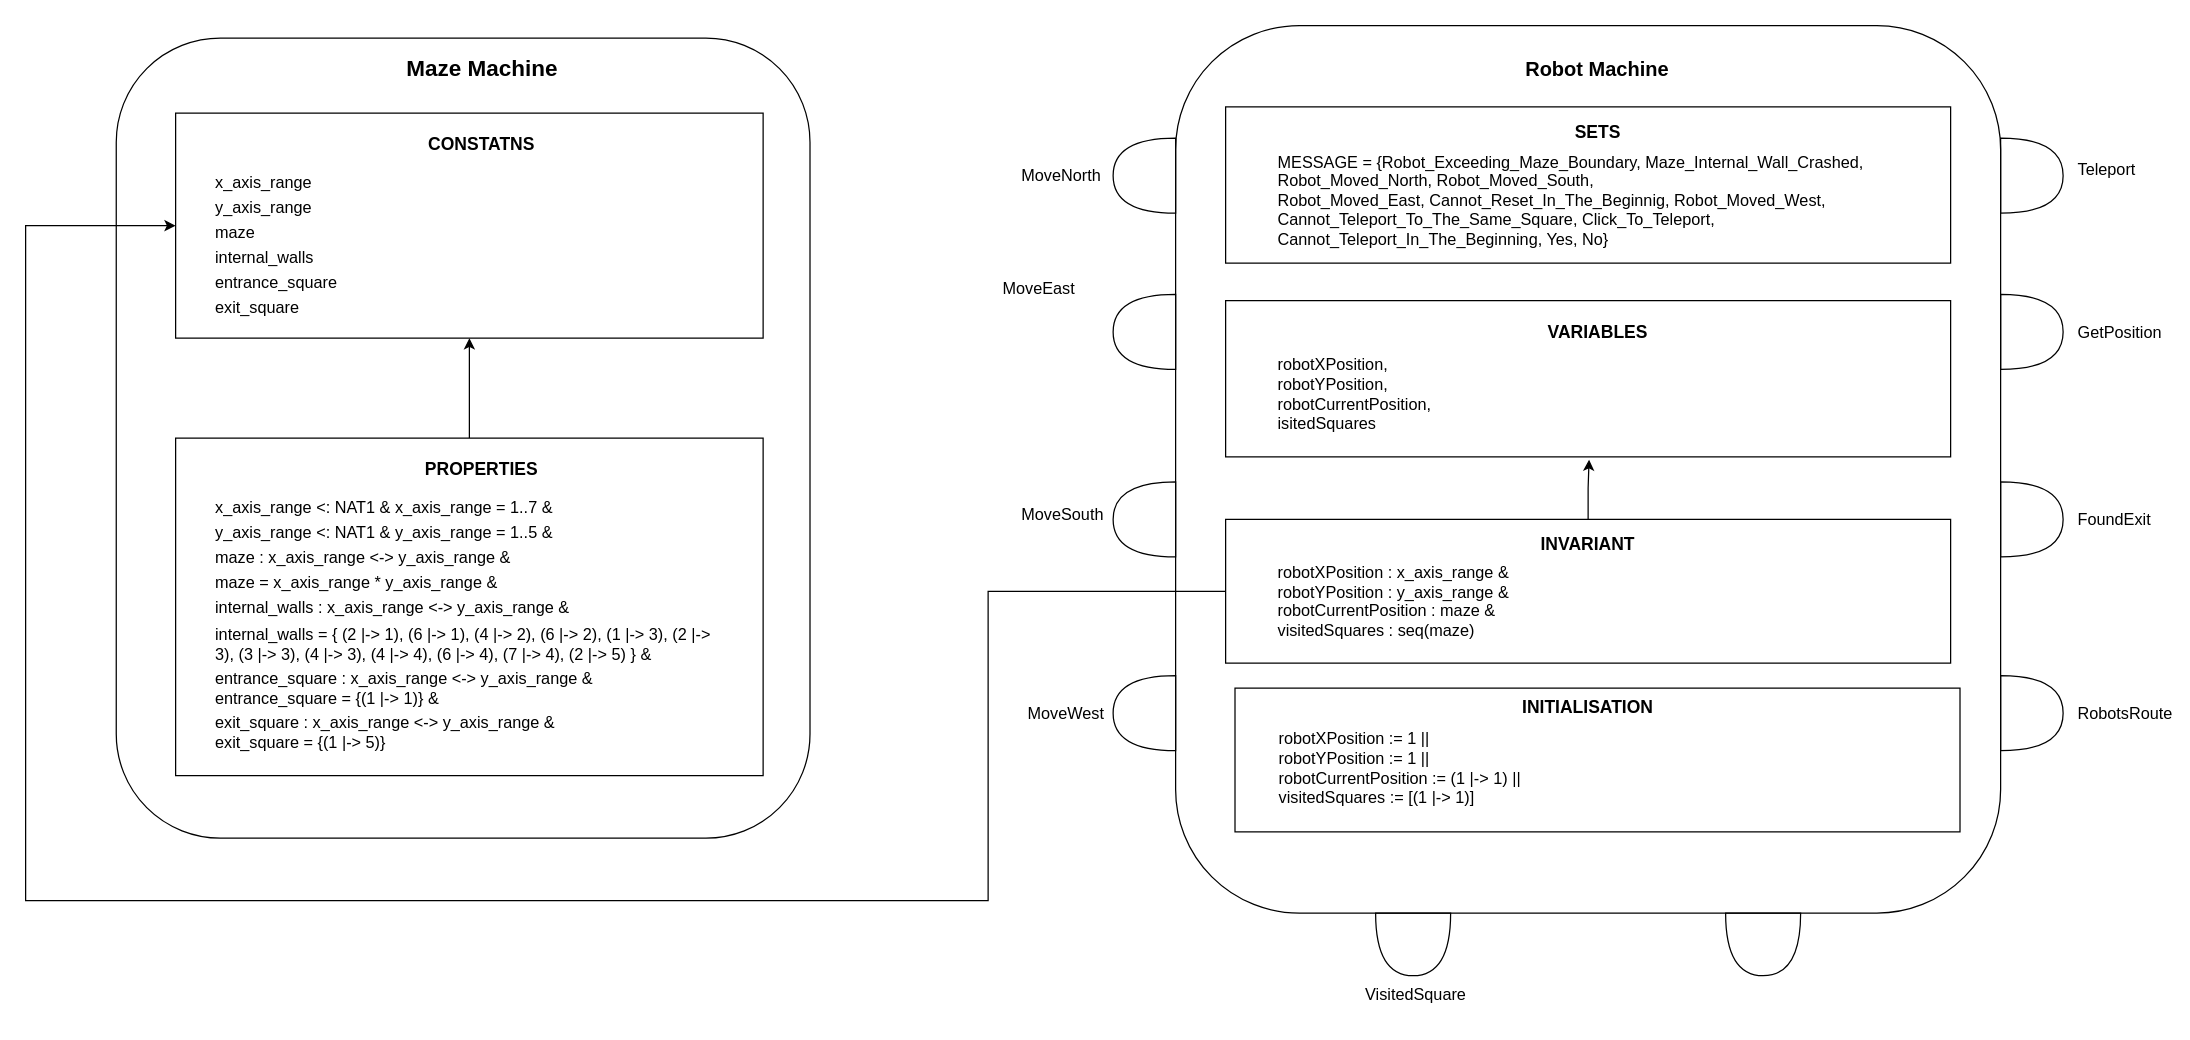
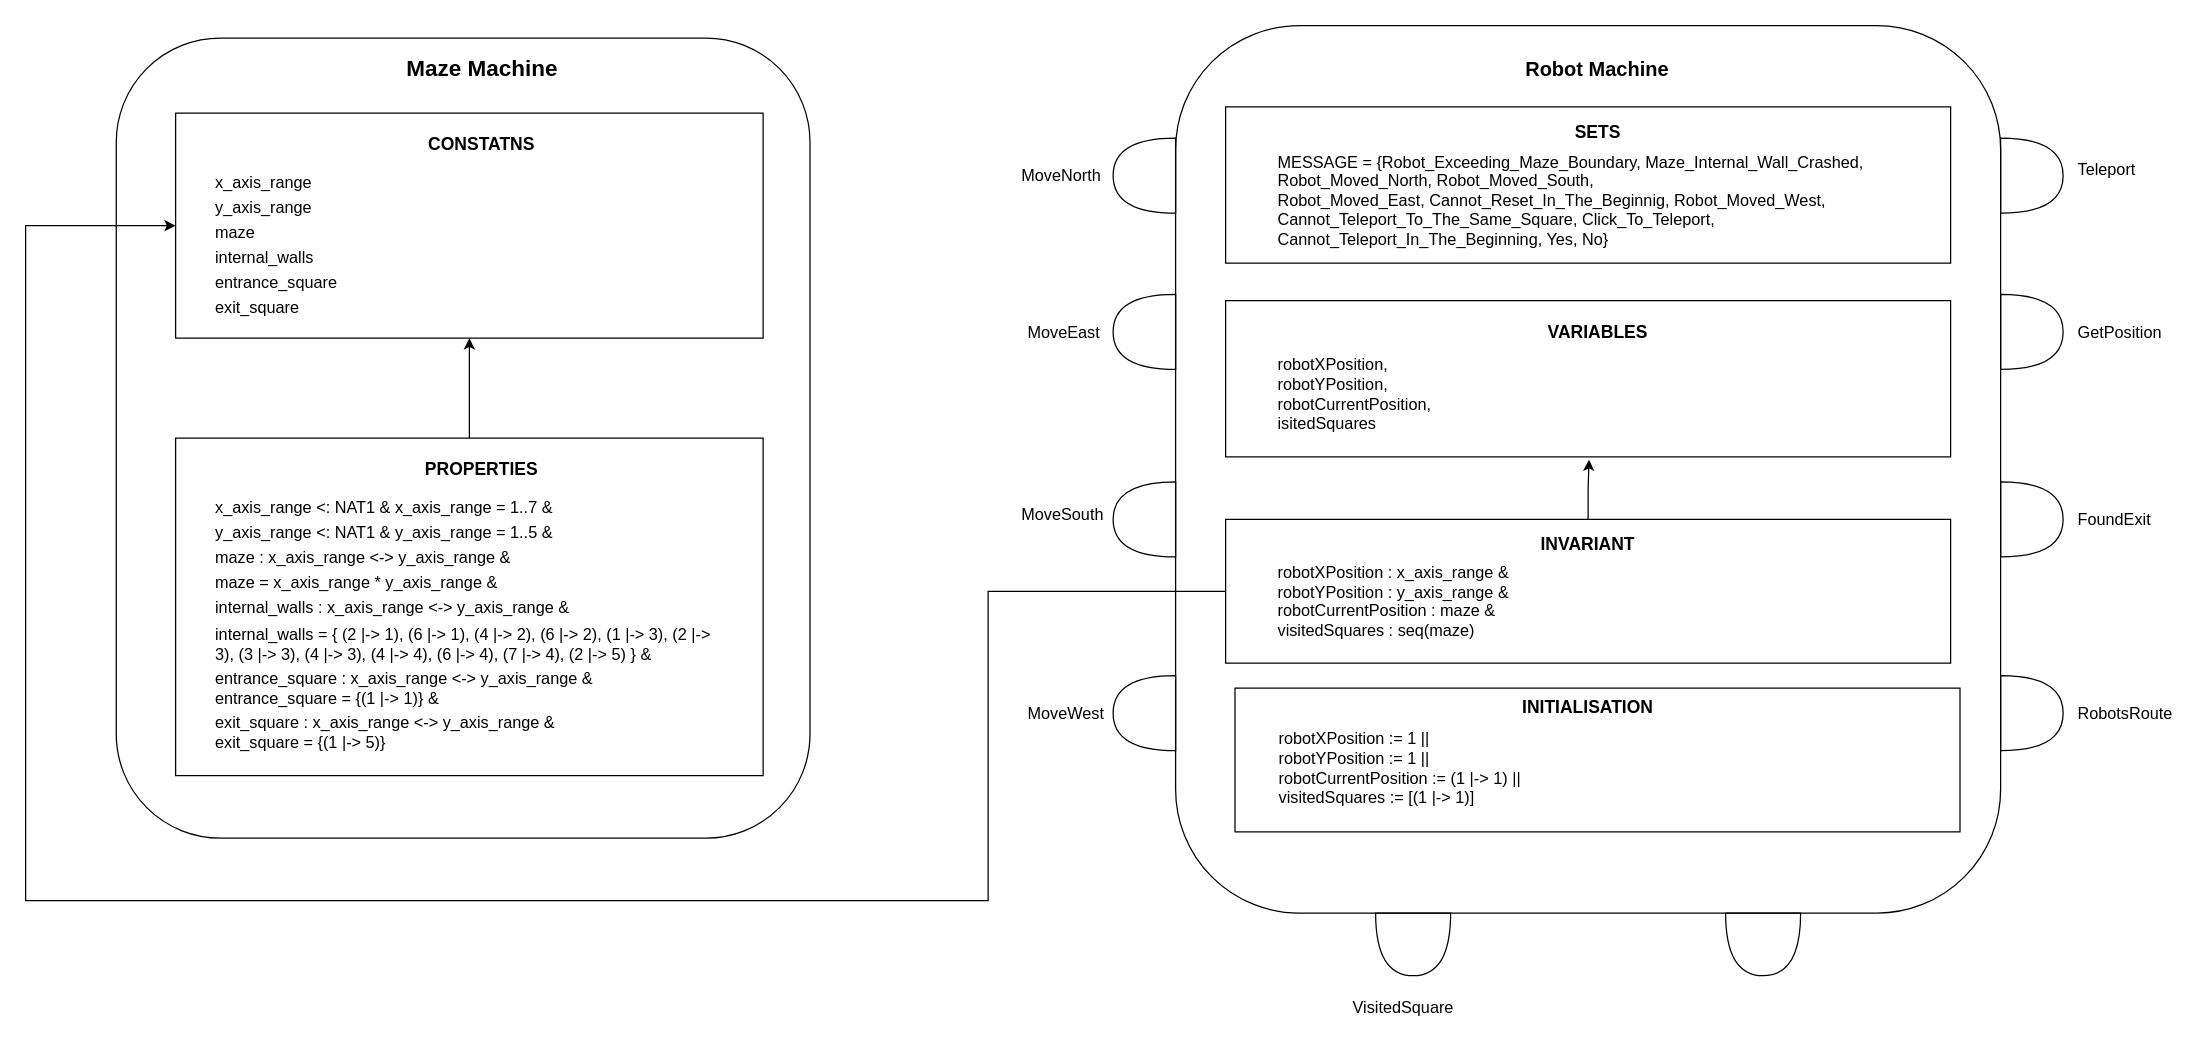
(1044, 288) -> (1069, 332)
(1426, 994) -> (1413, 1007)
